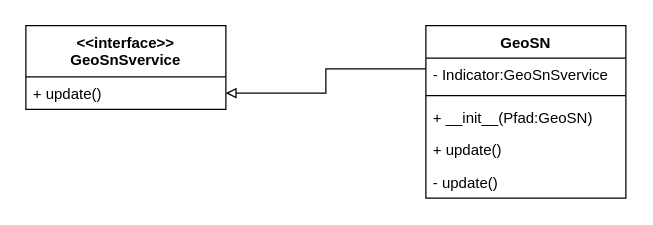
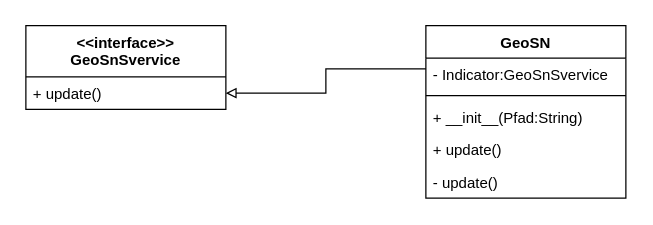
(517, 118) -> (519, 118)
